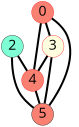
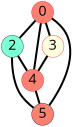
none -> (28, 29)
(48, 80) -> none
